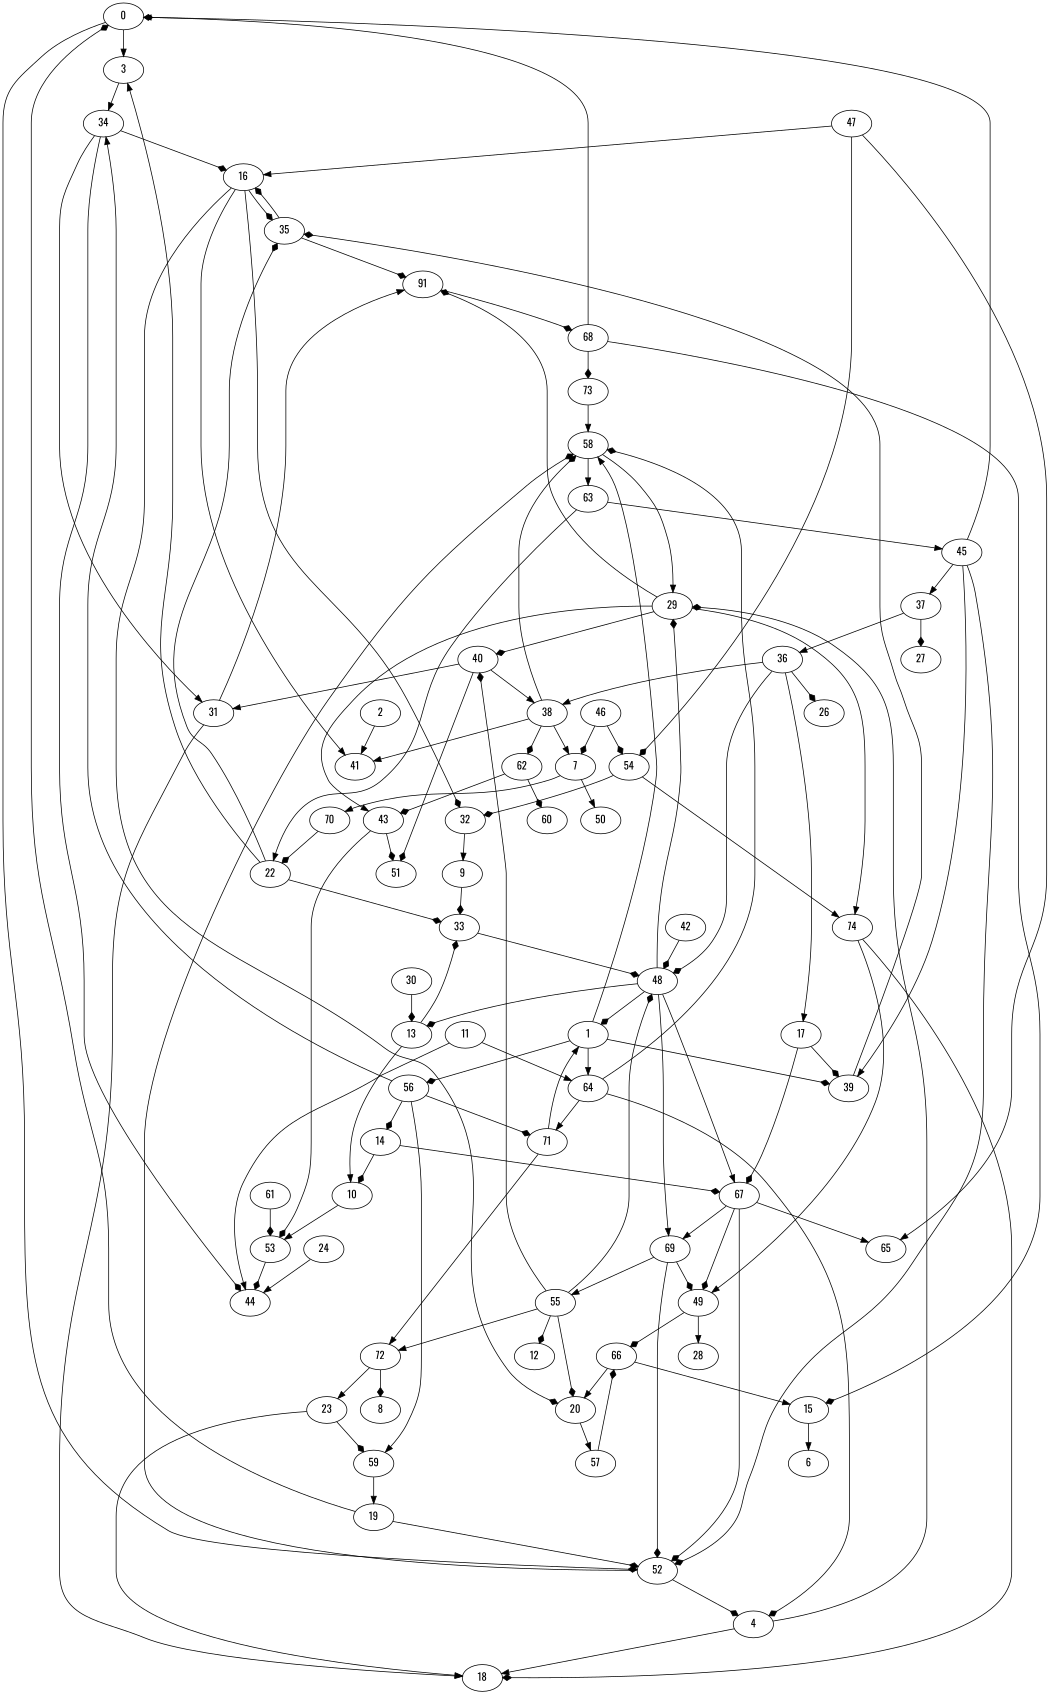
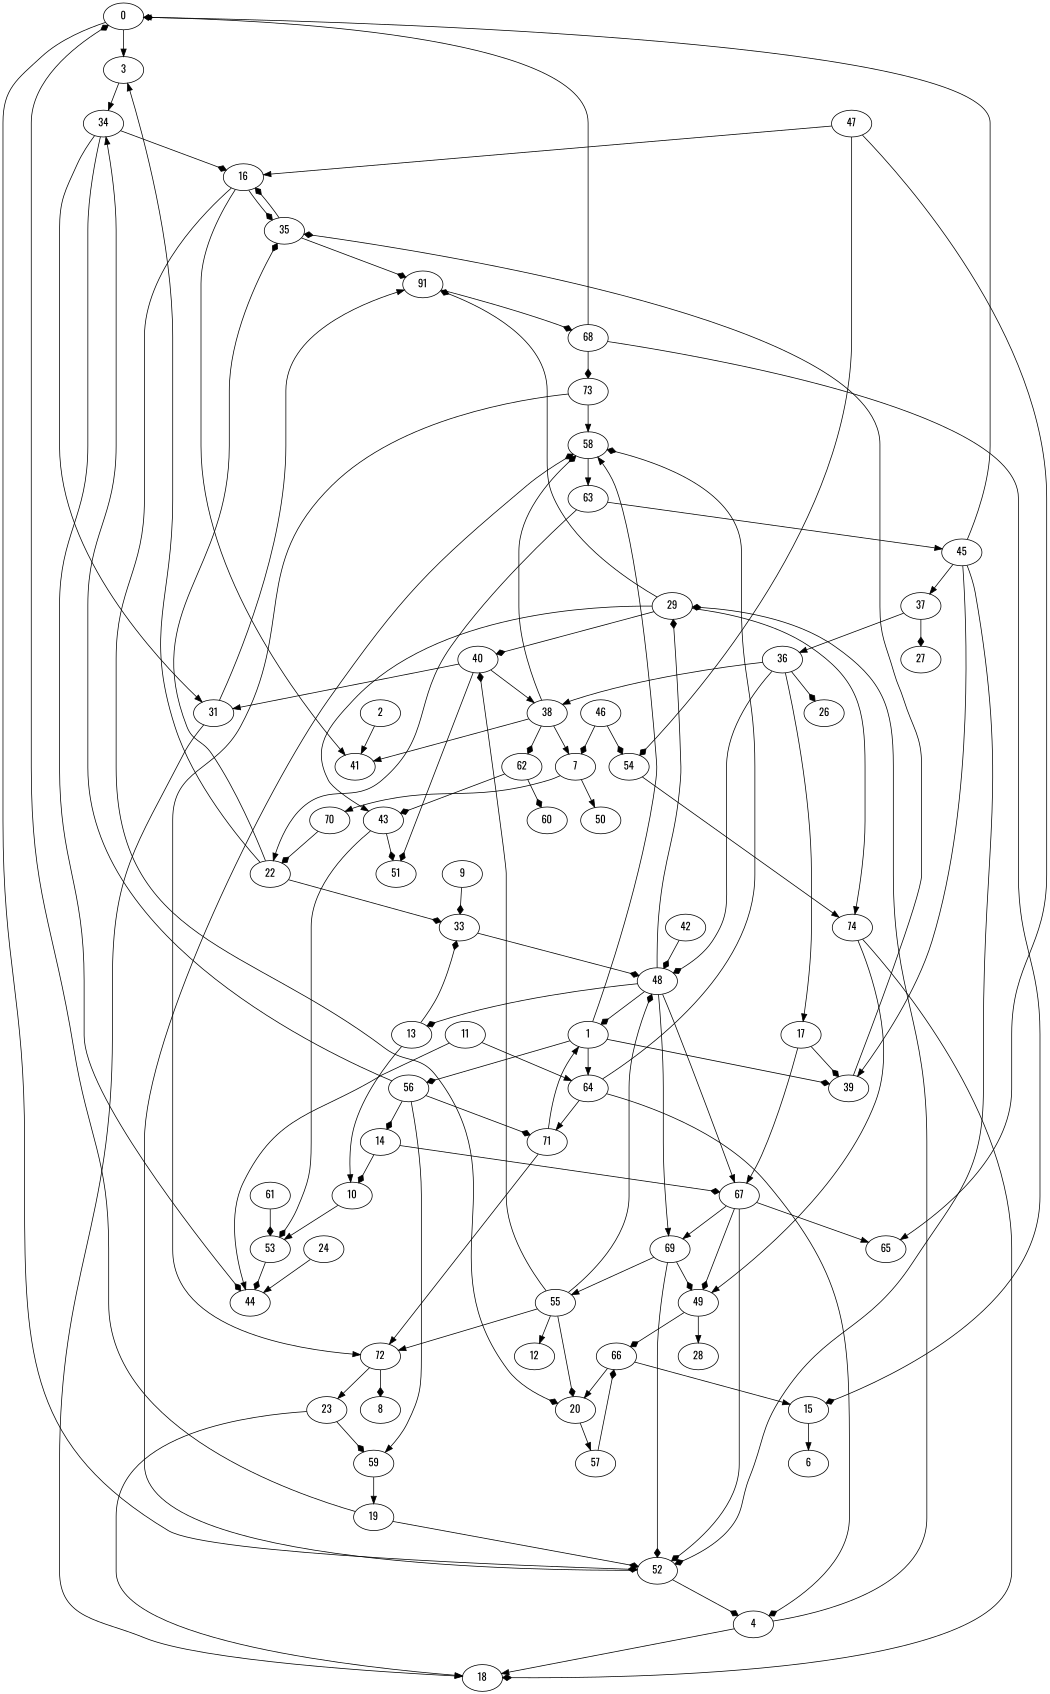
(653, 503) -> none
(465, 820) -> none
none -> (173, 828)
(412, 981) -> none
(778, 1114) -> (778, 1114)
(546, 1326) -> (546, 1326)
